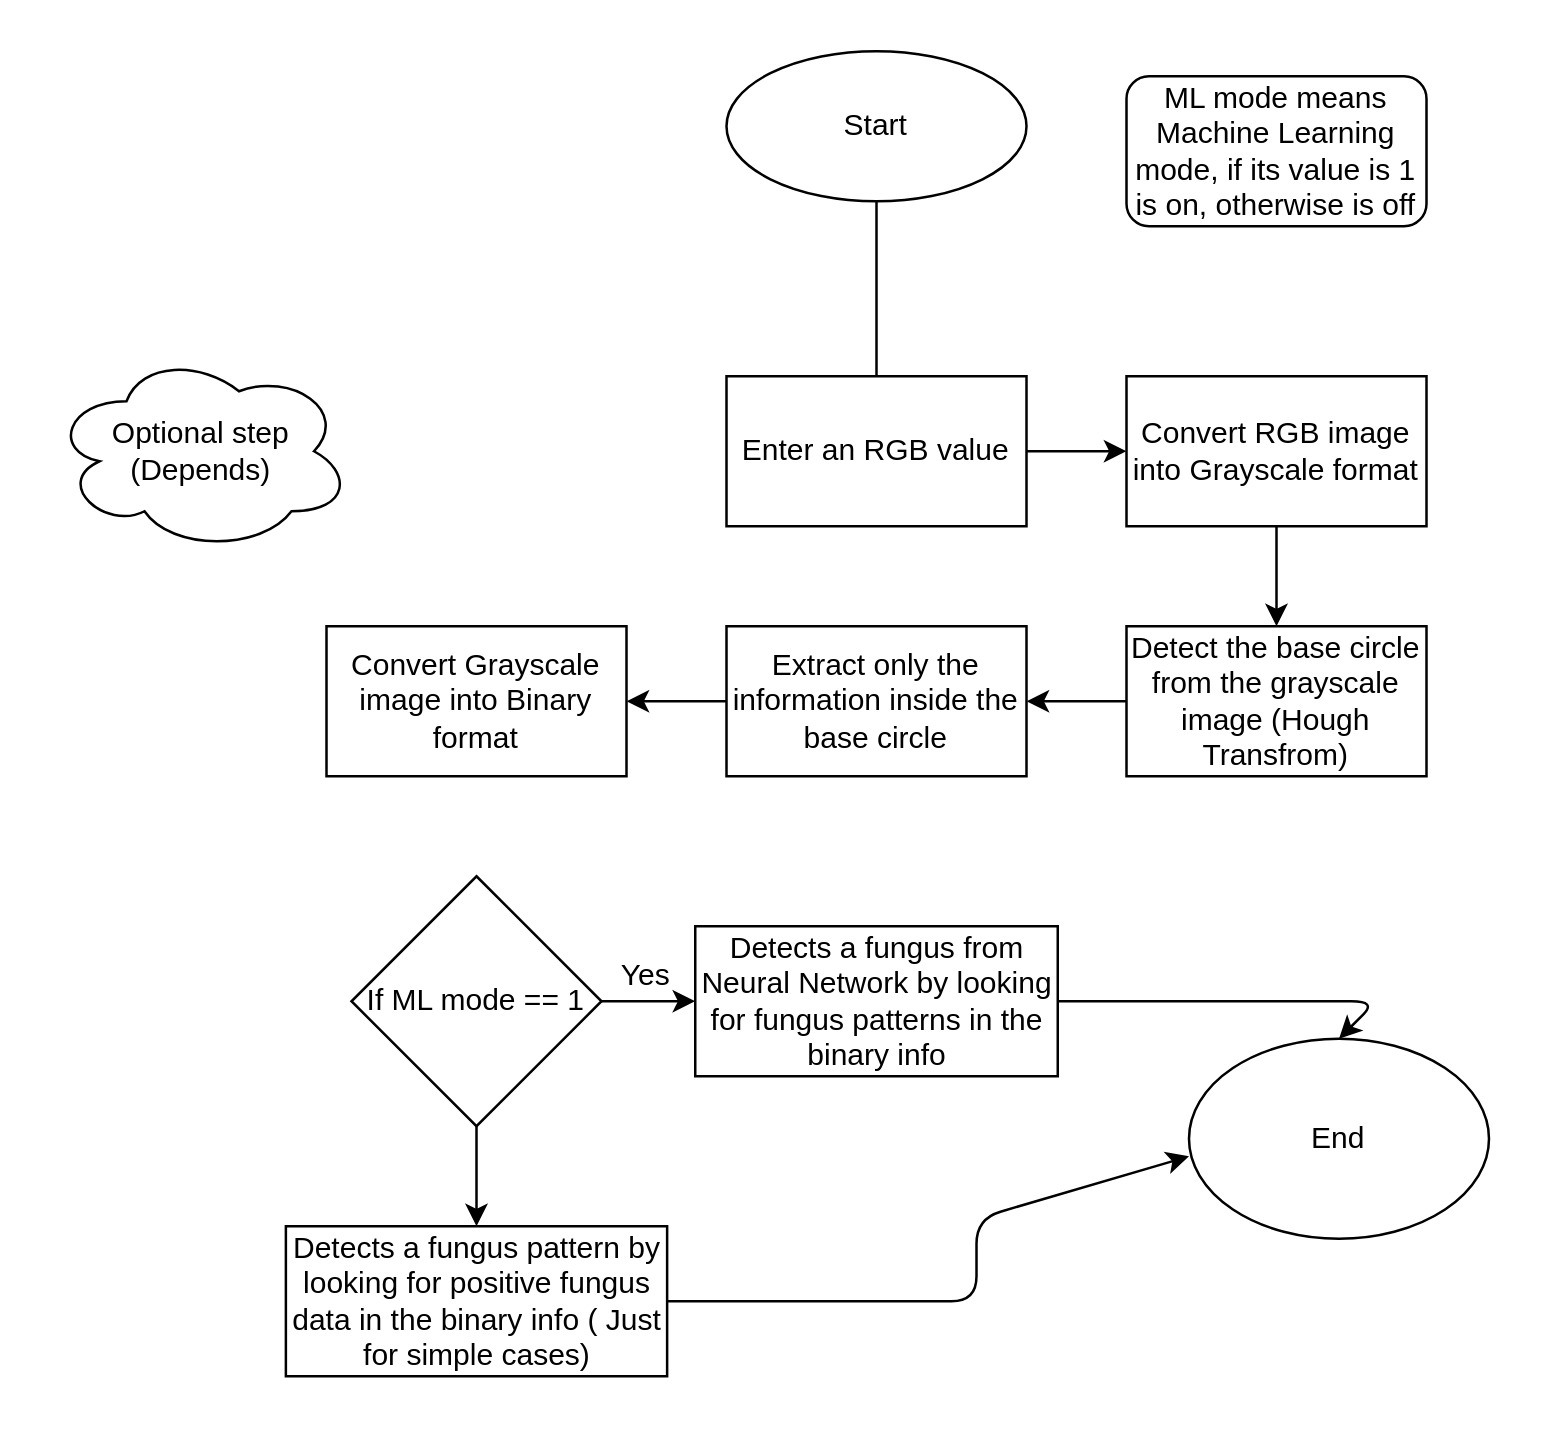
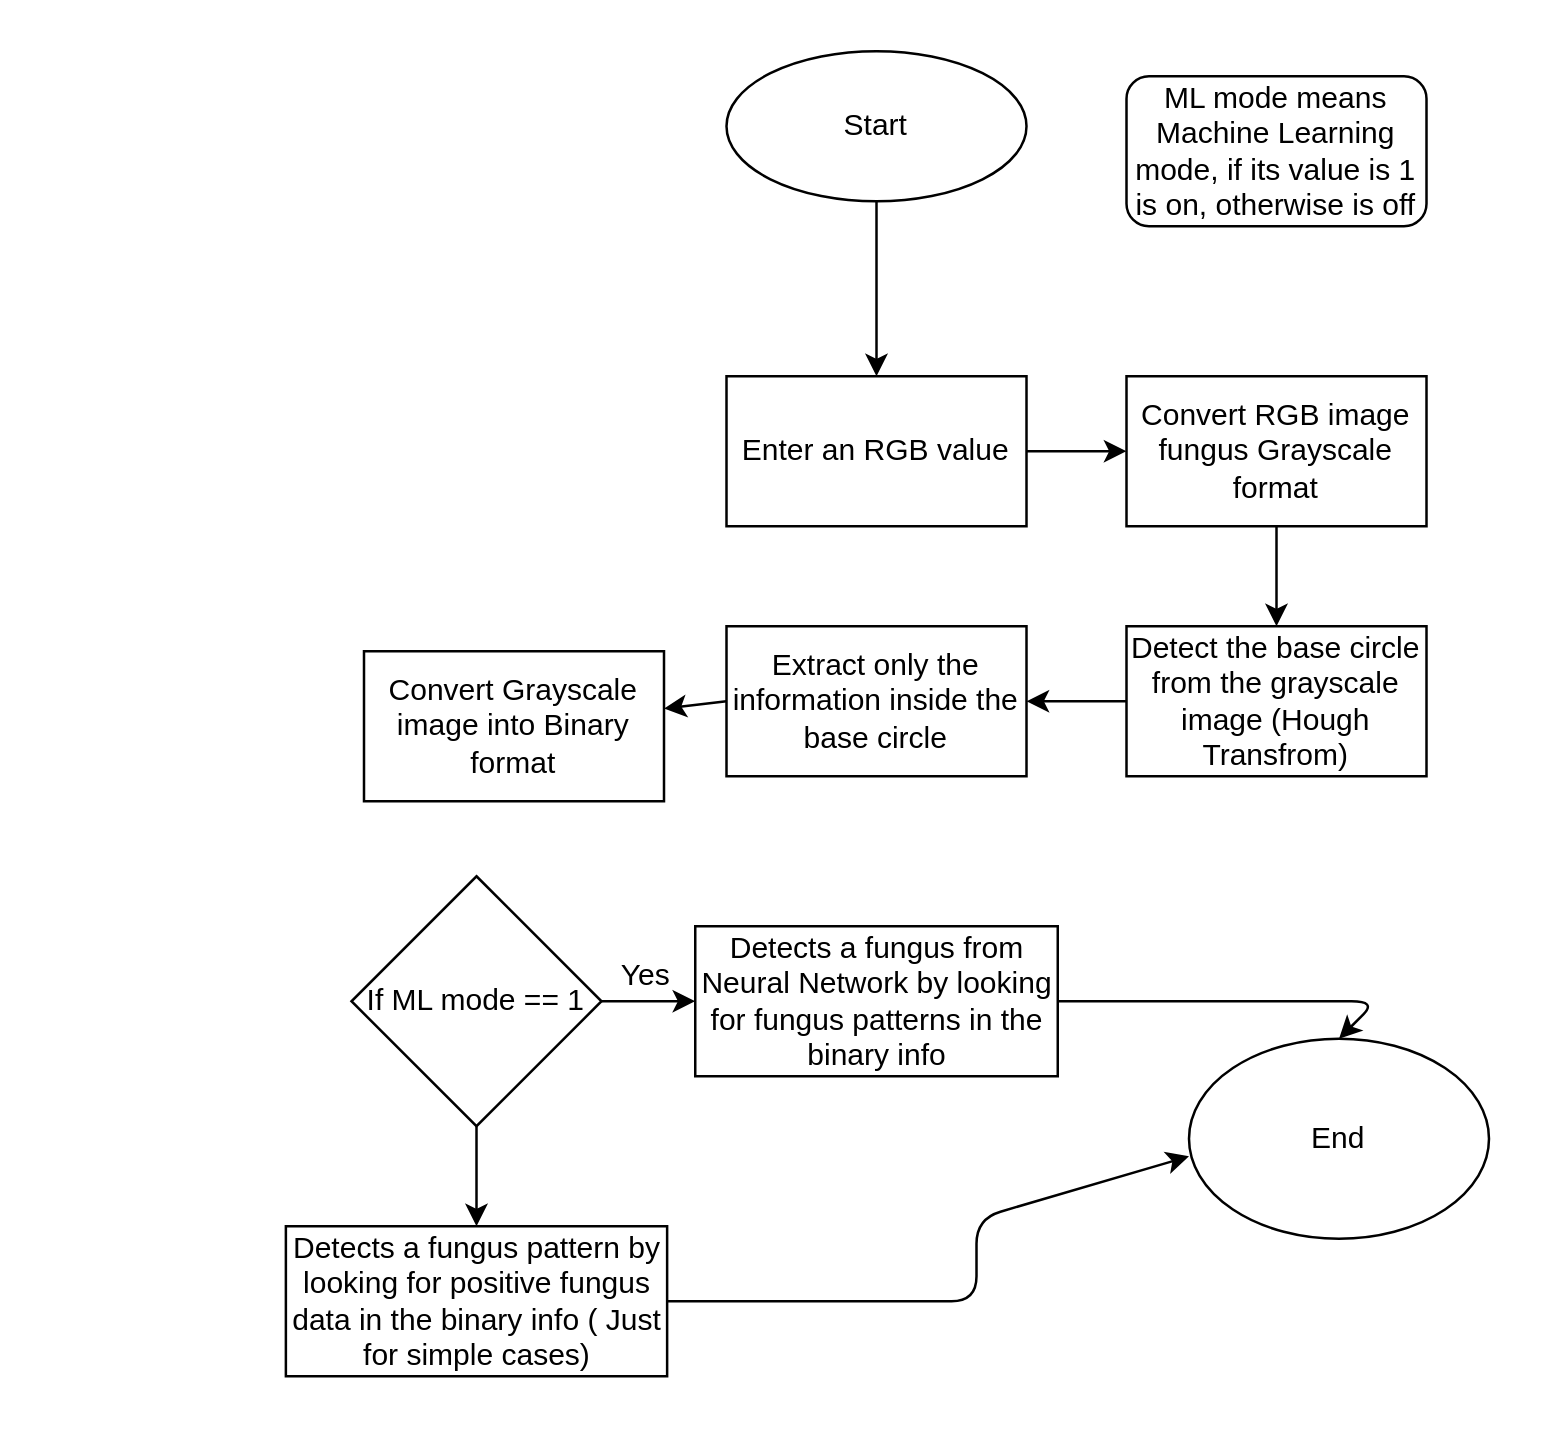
(876, 364) -> (876, 358)
(201, 451) -> none
(1276, 451) -> (1276, 451)
(476, 701) -> (514, 726)
